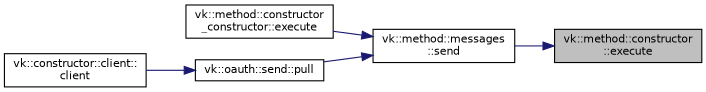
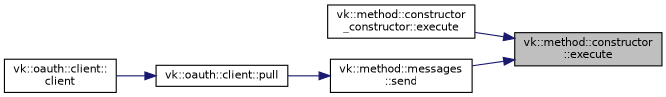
(348, 33) -> (489, 35)
(75, 70) -> (60, 76)
(260, 70) -> (222, 76)
